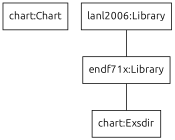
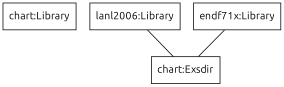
(35, 16) -> (40, 16)
(126, 43) -> (160, 43)
